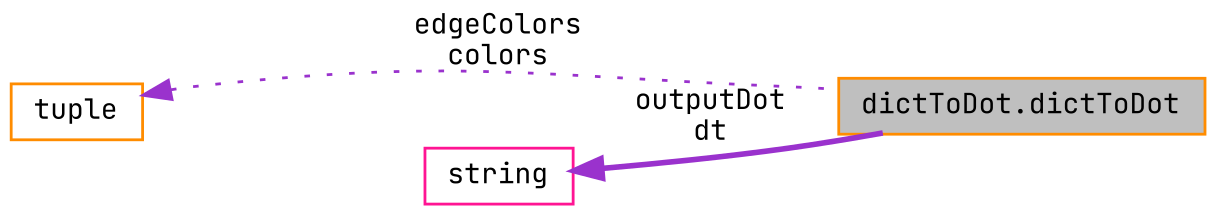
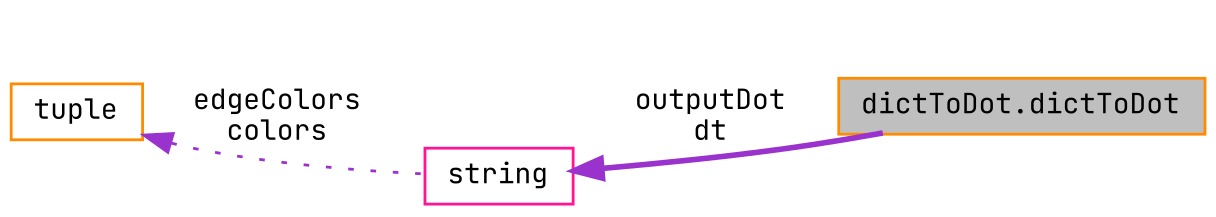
(504, 72) -> (297, 164)
